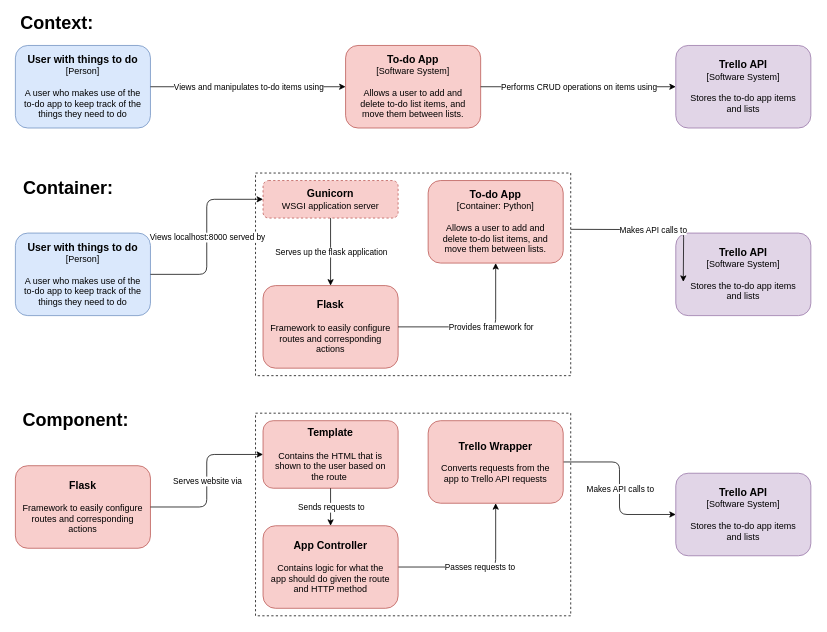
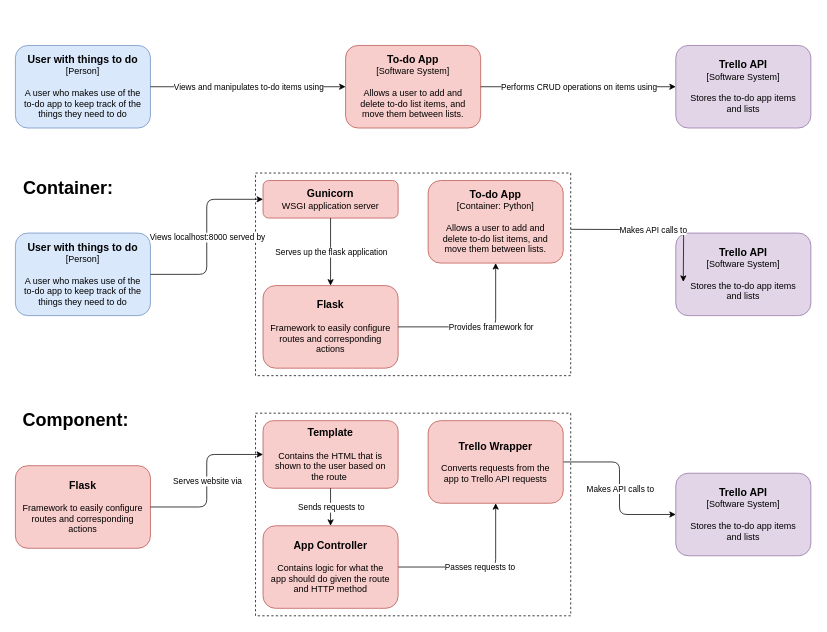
(57, 23) -> none
(330, 199) -> (330, 199)
